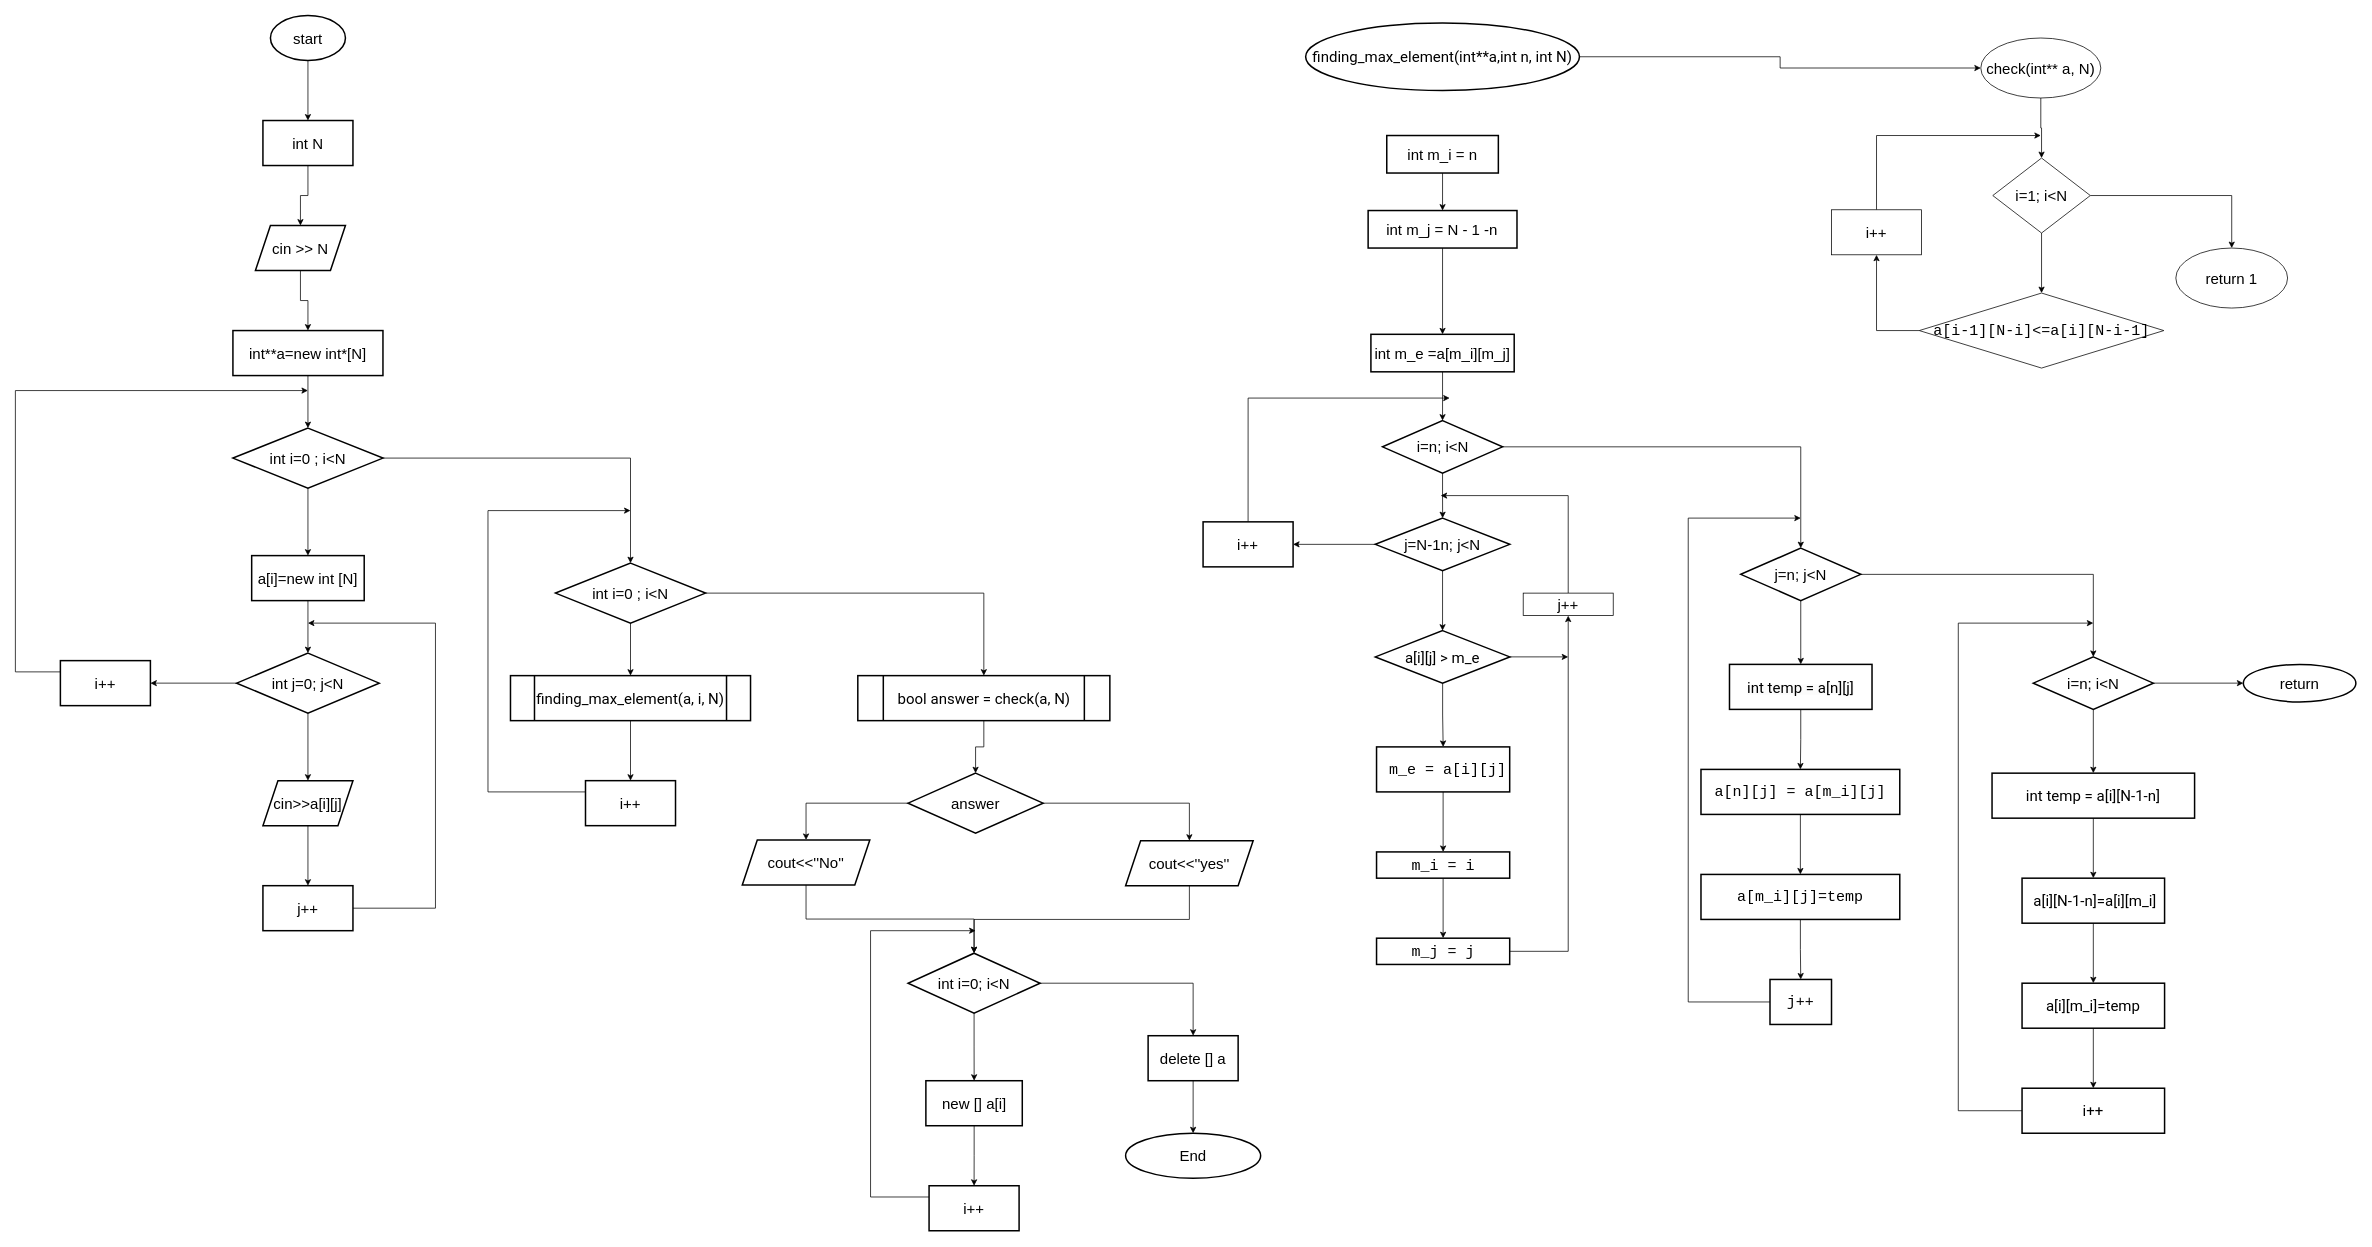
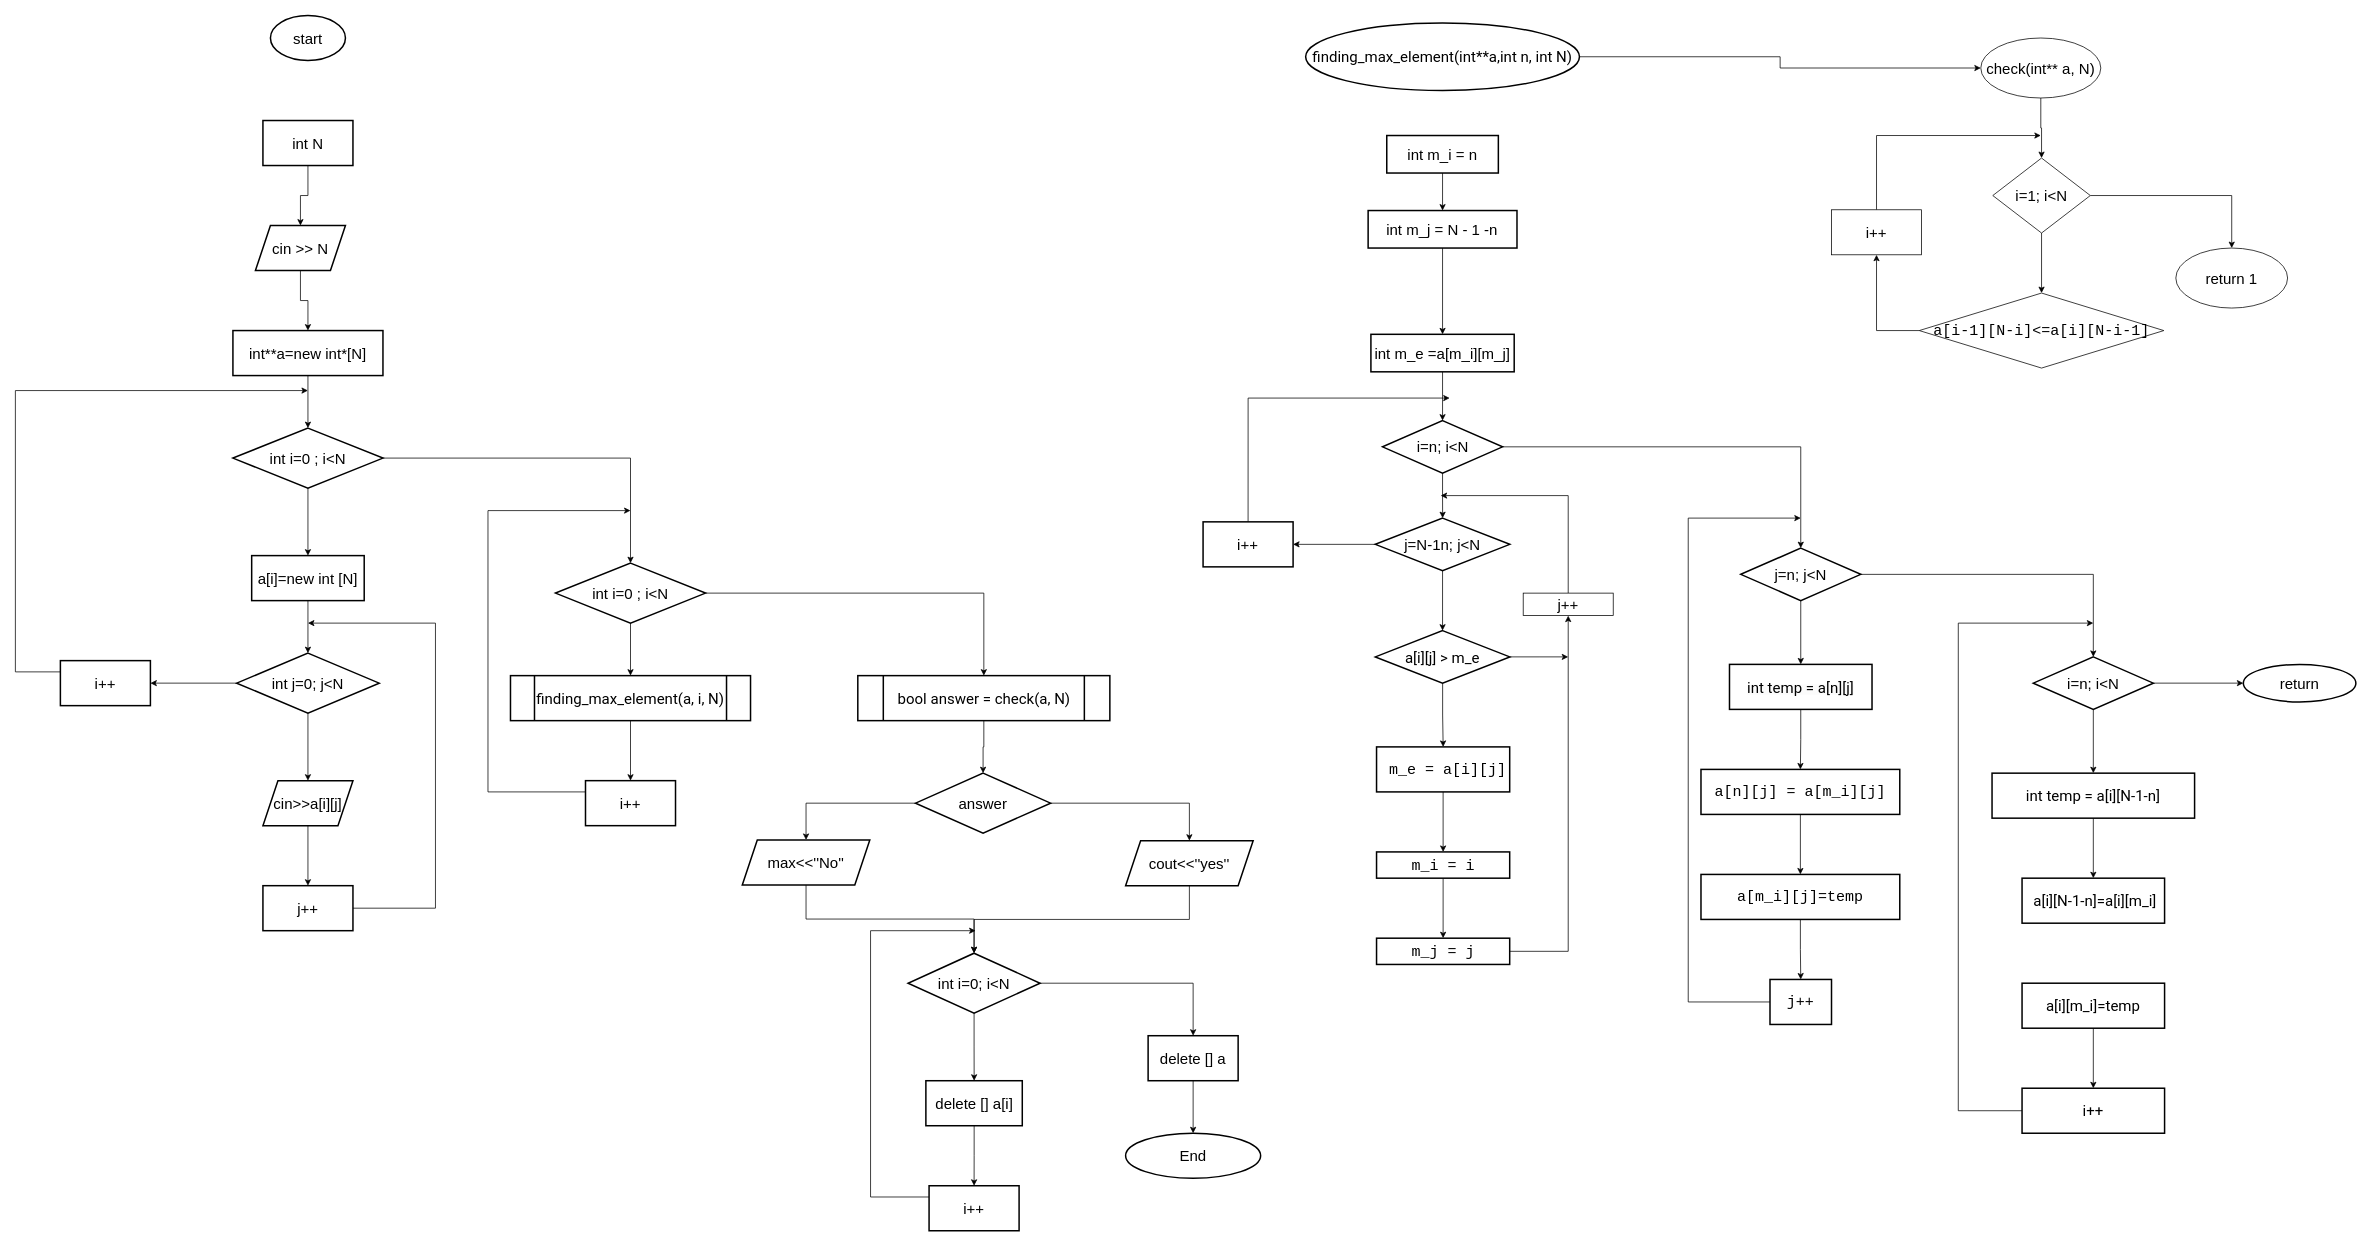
(308, 114) -> none
(975, 803) -> (983, 803)
(806, 862) -> (806, 862)
(2093, 950) -> none
(974, 1103) -> (974, 1103)
